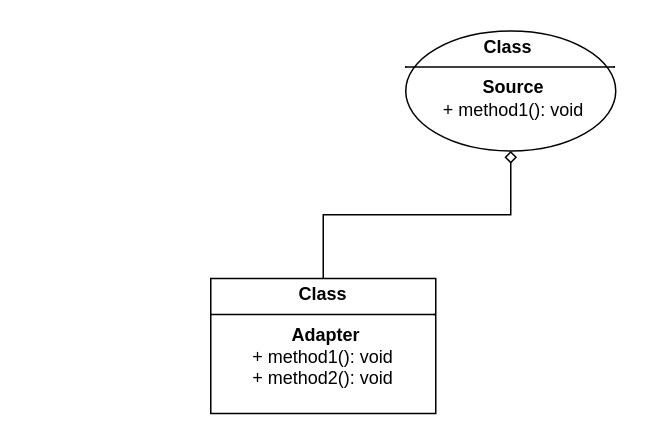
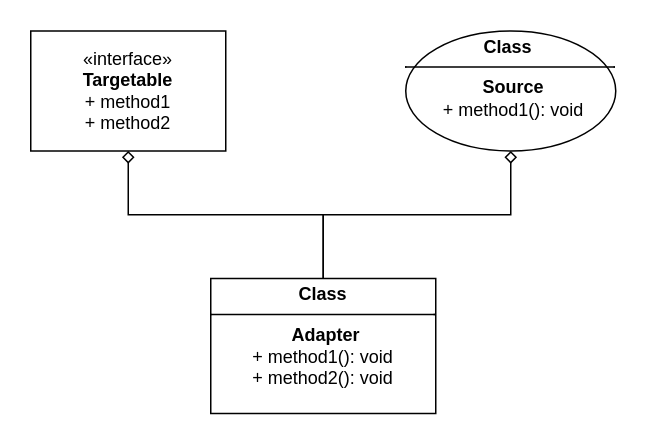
none -> (128, 91)
none -> (198, 215)
